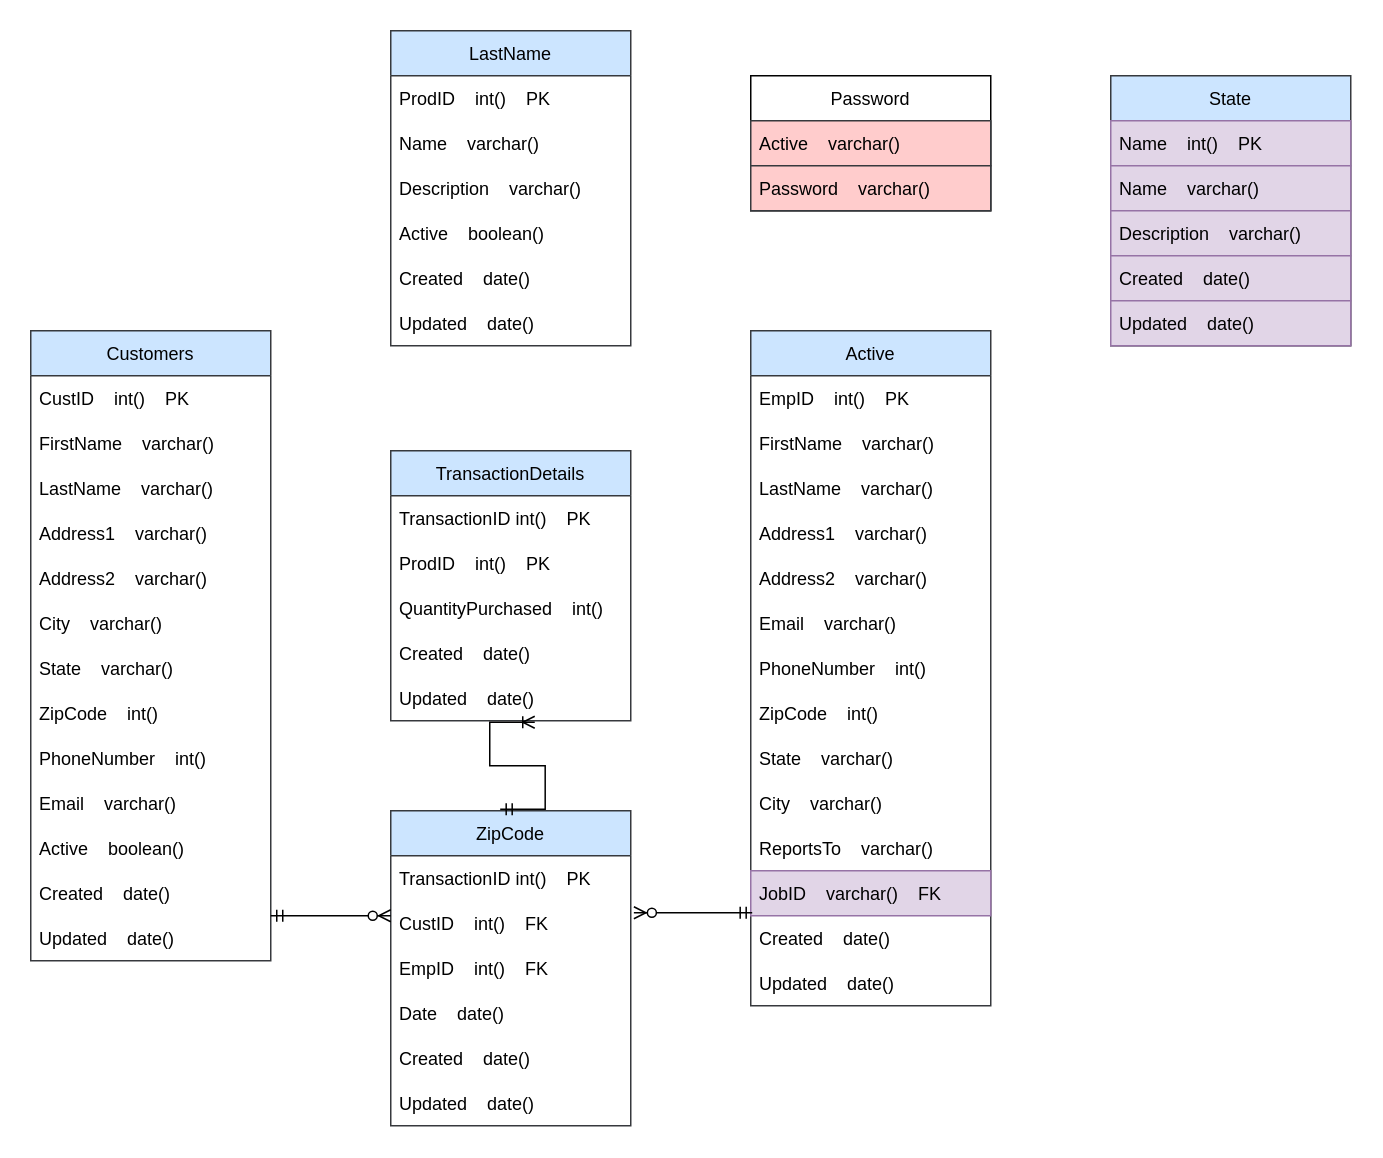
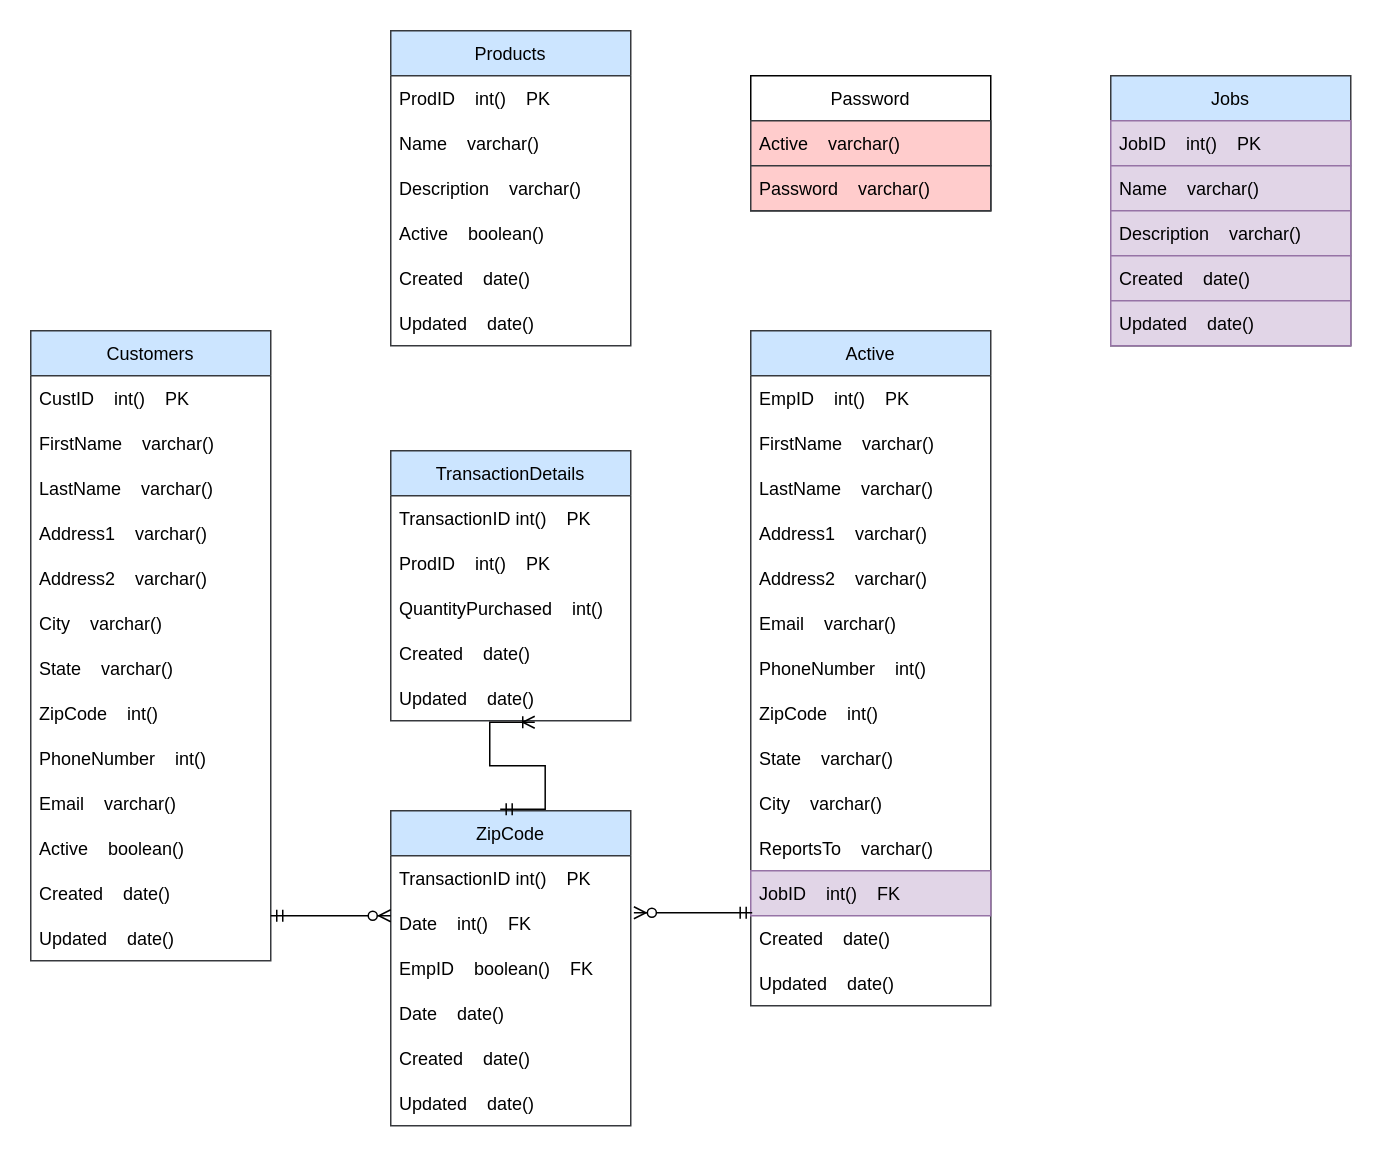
(510, 54) -> (510, 54)
(1230, 99) -> (1230, 99)
(1212, 144) -> (1217, 144)
(880, 894) -> (857, 894)
(503, 924) -> (492, 924)
(497, 969) -> (518, 969)
